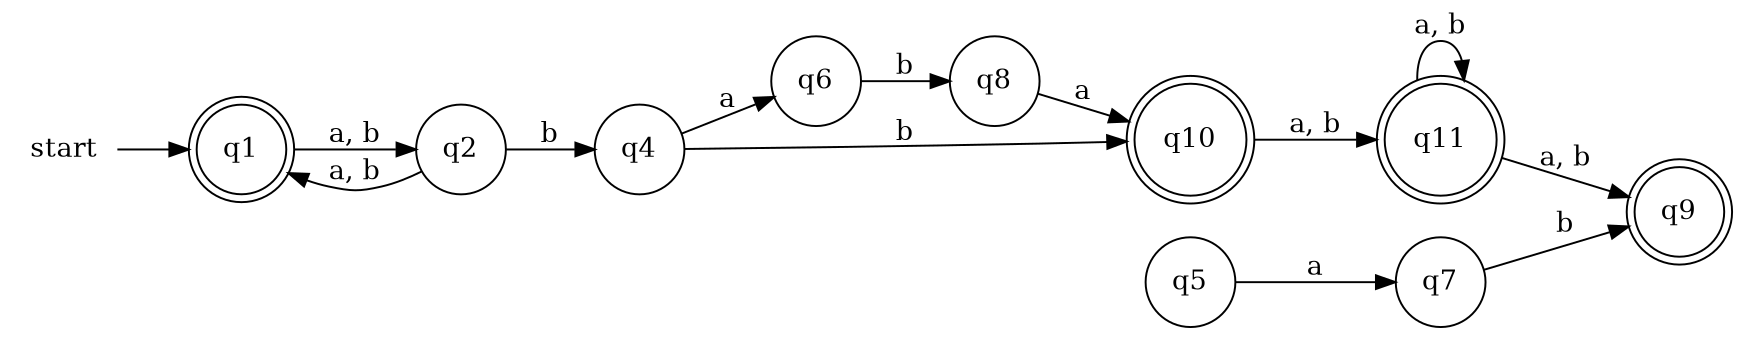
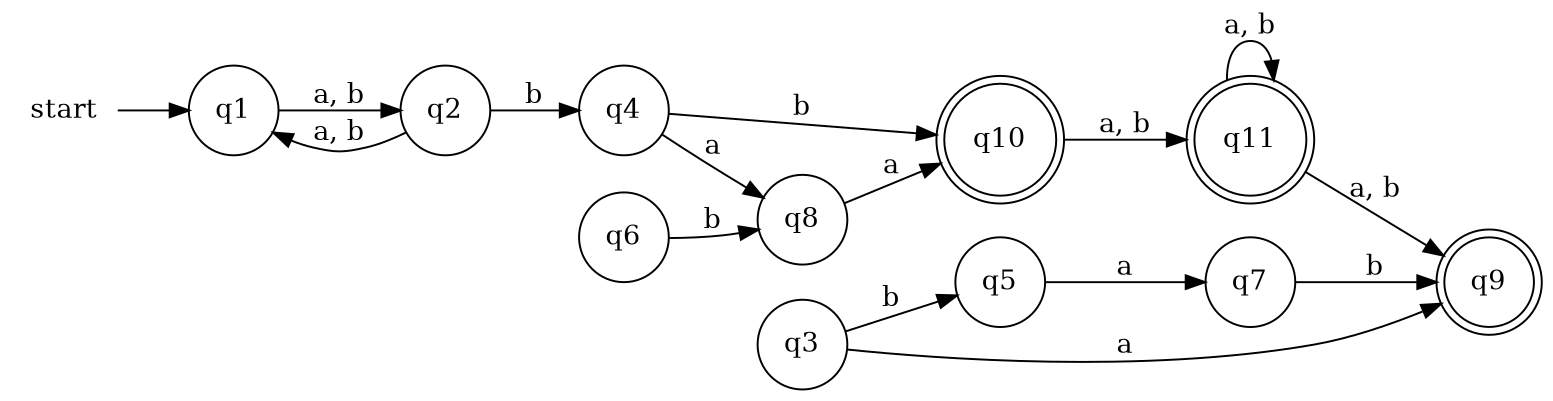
(719, 119) -> (704, 161)
(241, 149) -> (234, 110)
none -> (802, 345)
